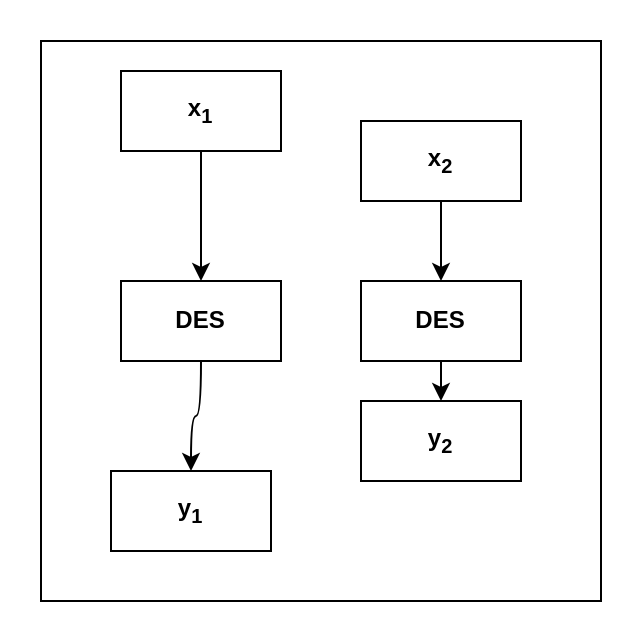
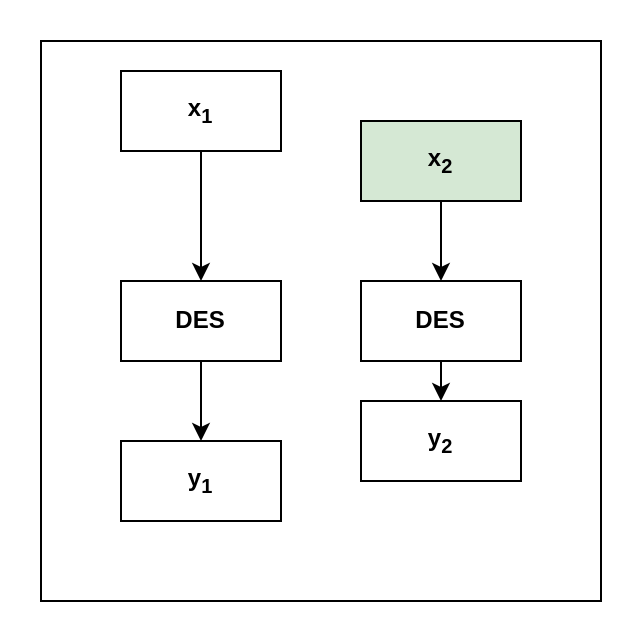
(441, 161) -> (441, 161)
(191, 511) -> (201, 481)
